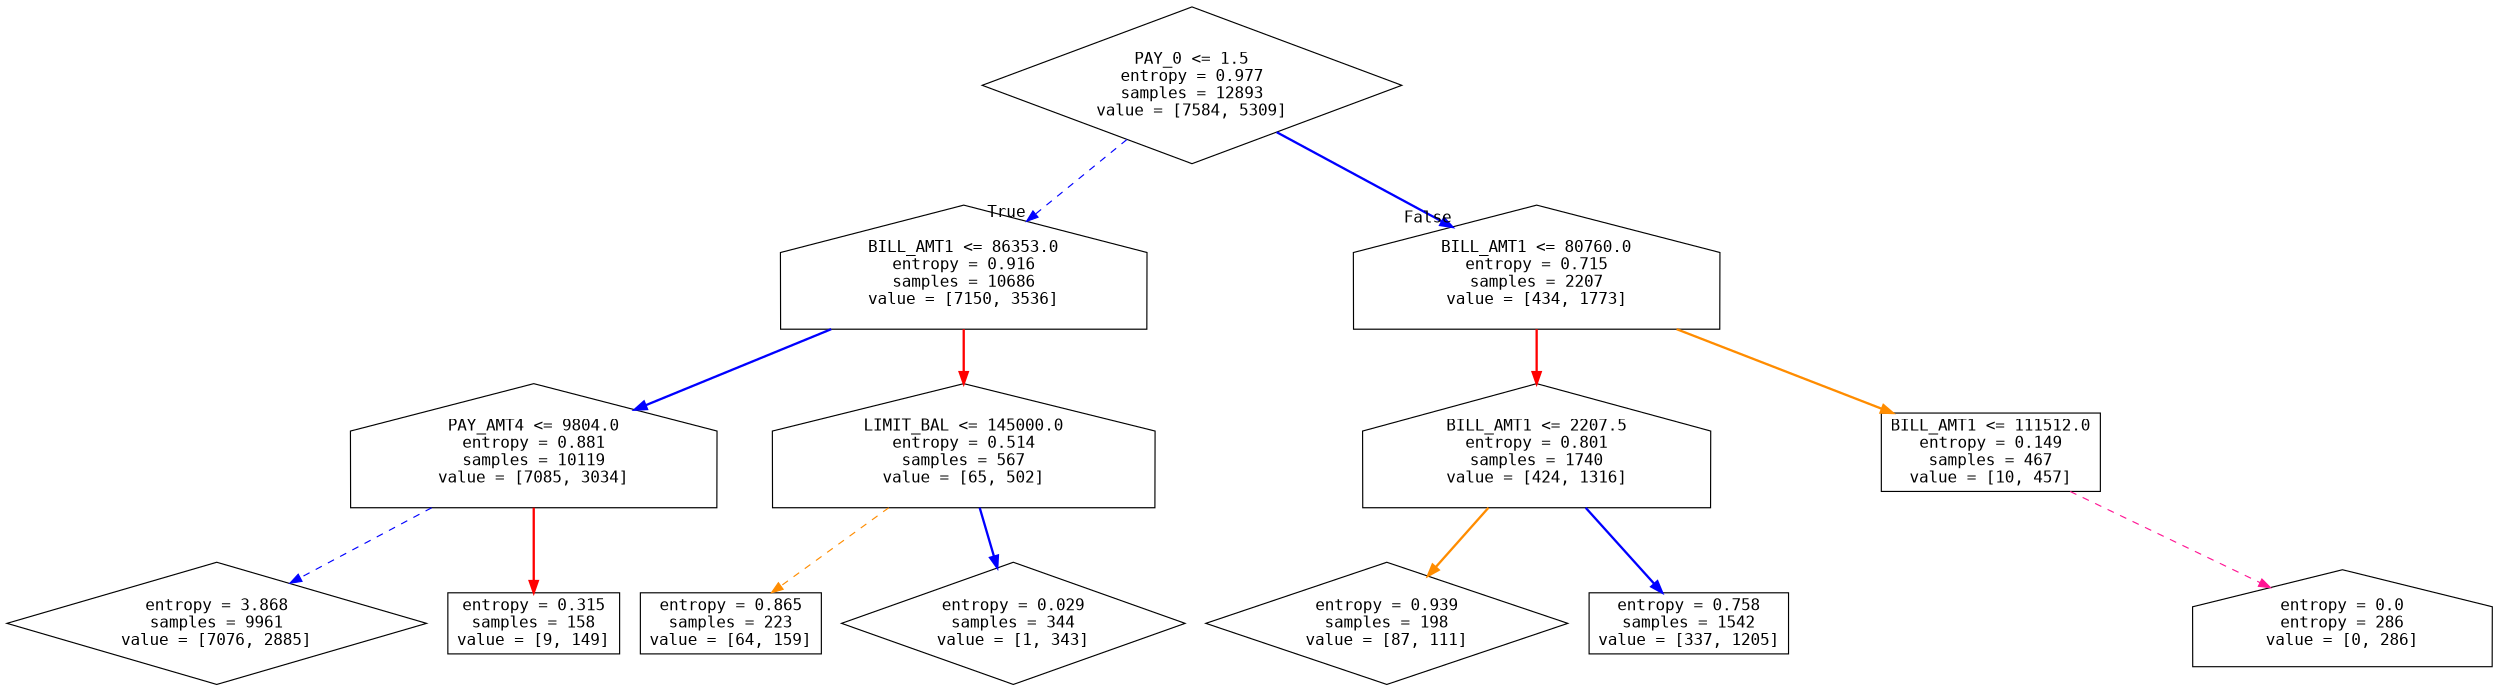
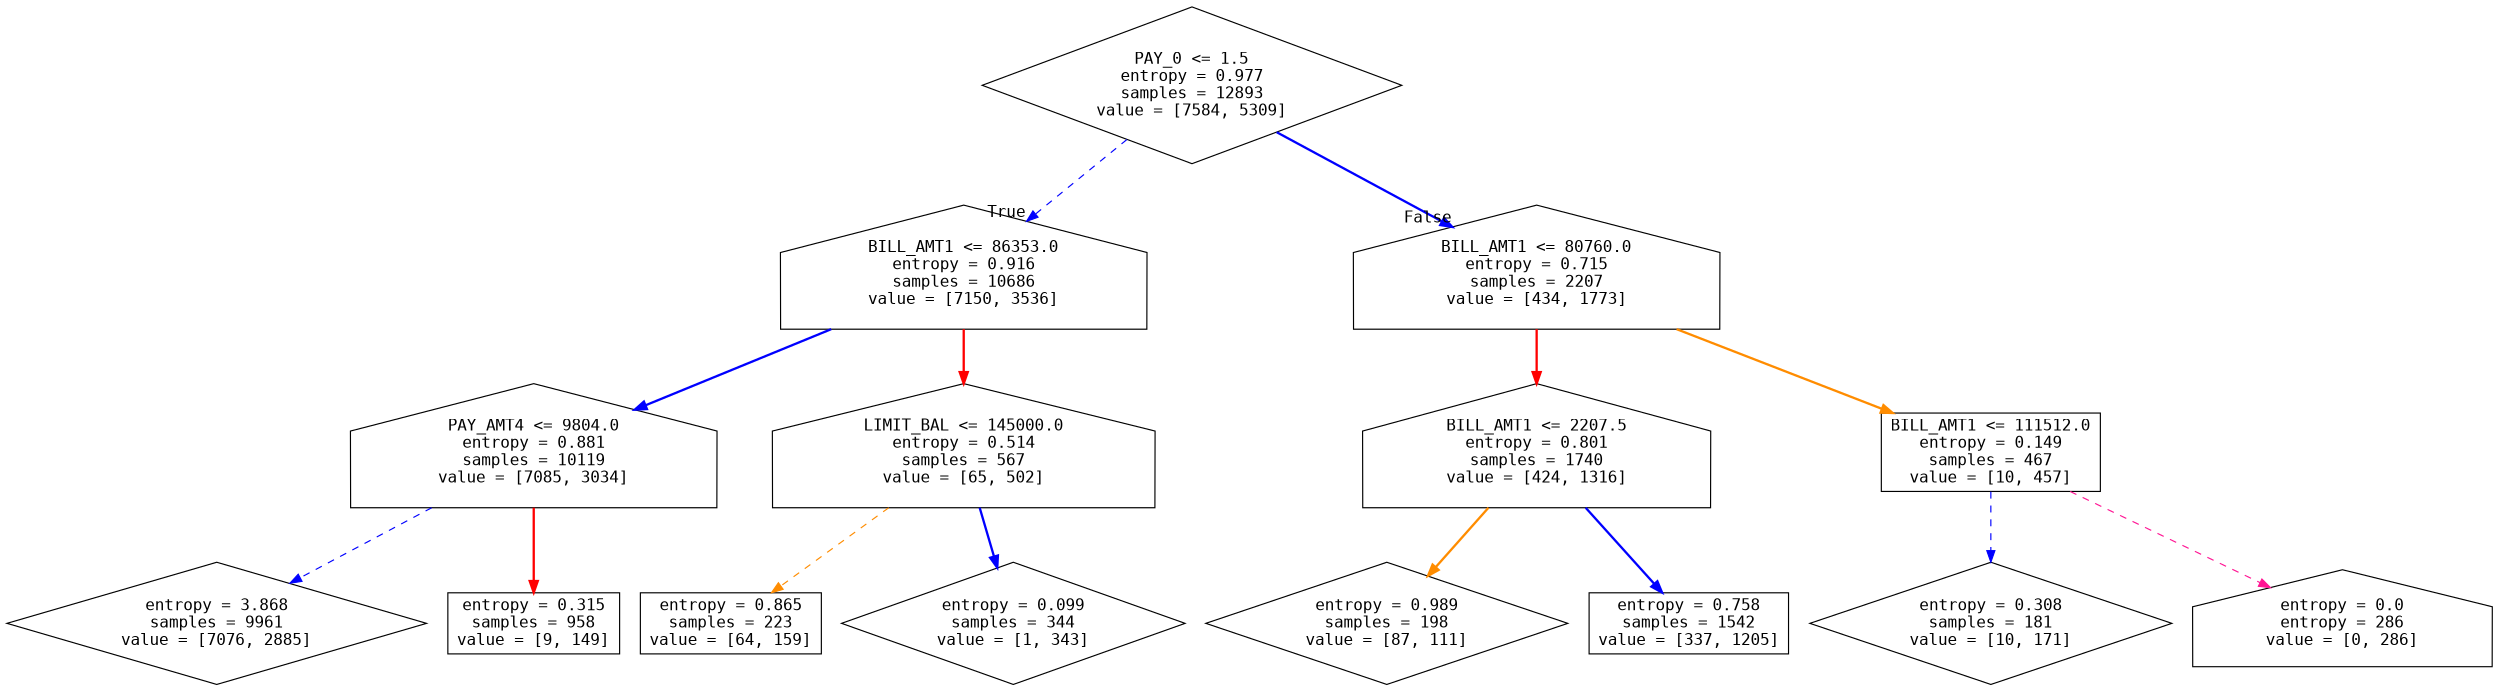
(534, 623) -> (534, 623)
(1013, 623) -> (1013, 623)
(1387, 623) -> (1387, 623)
none -> (1991, 623)
